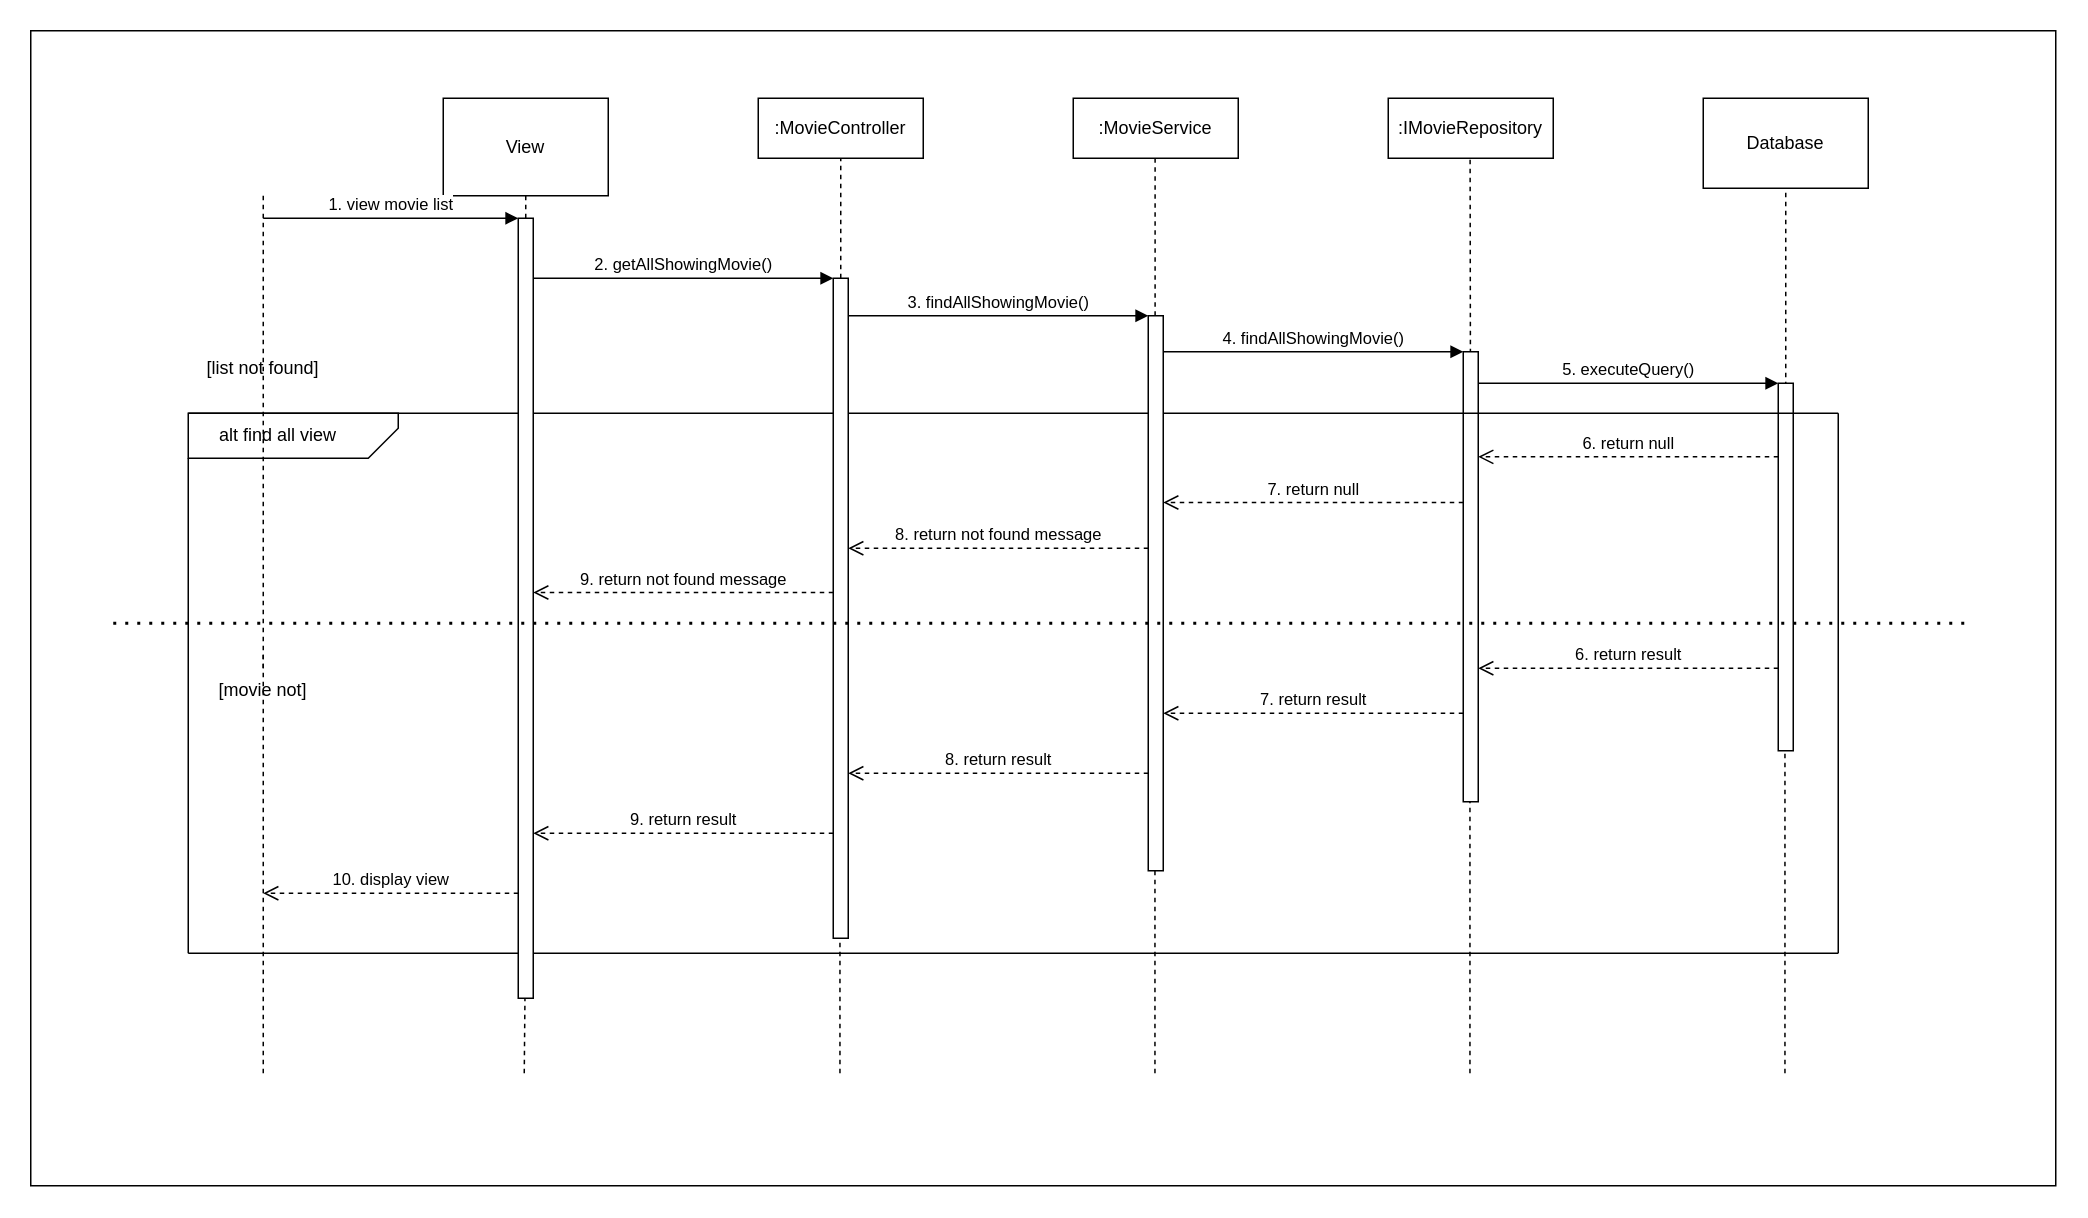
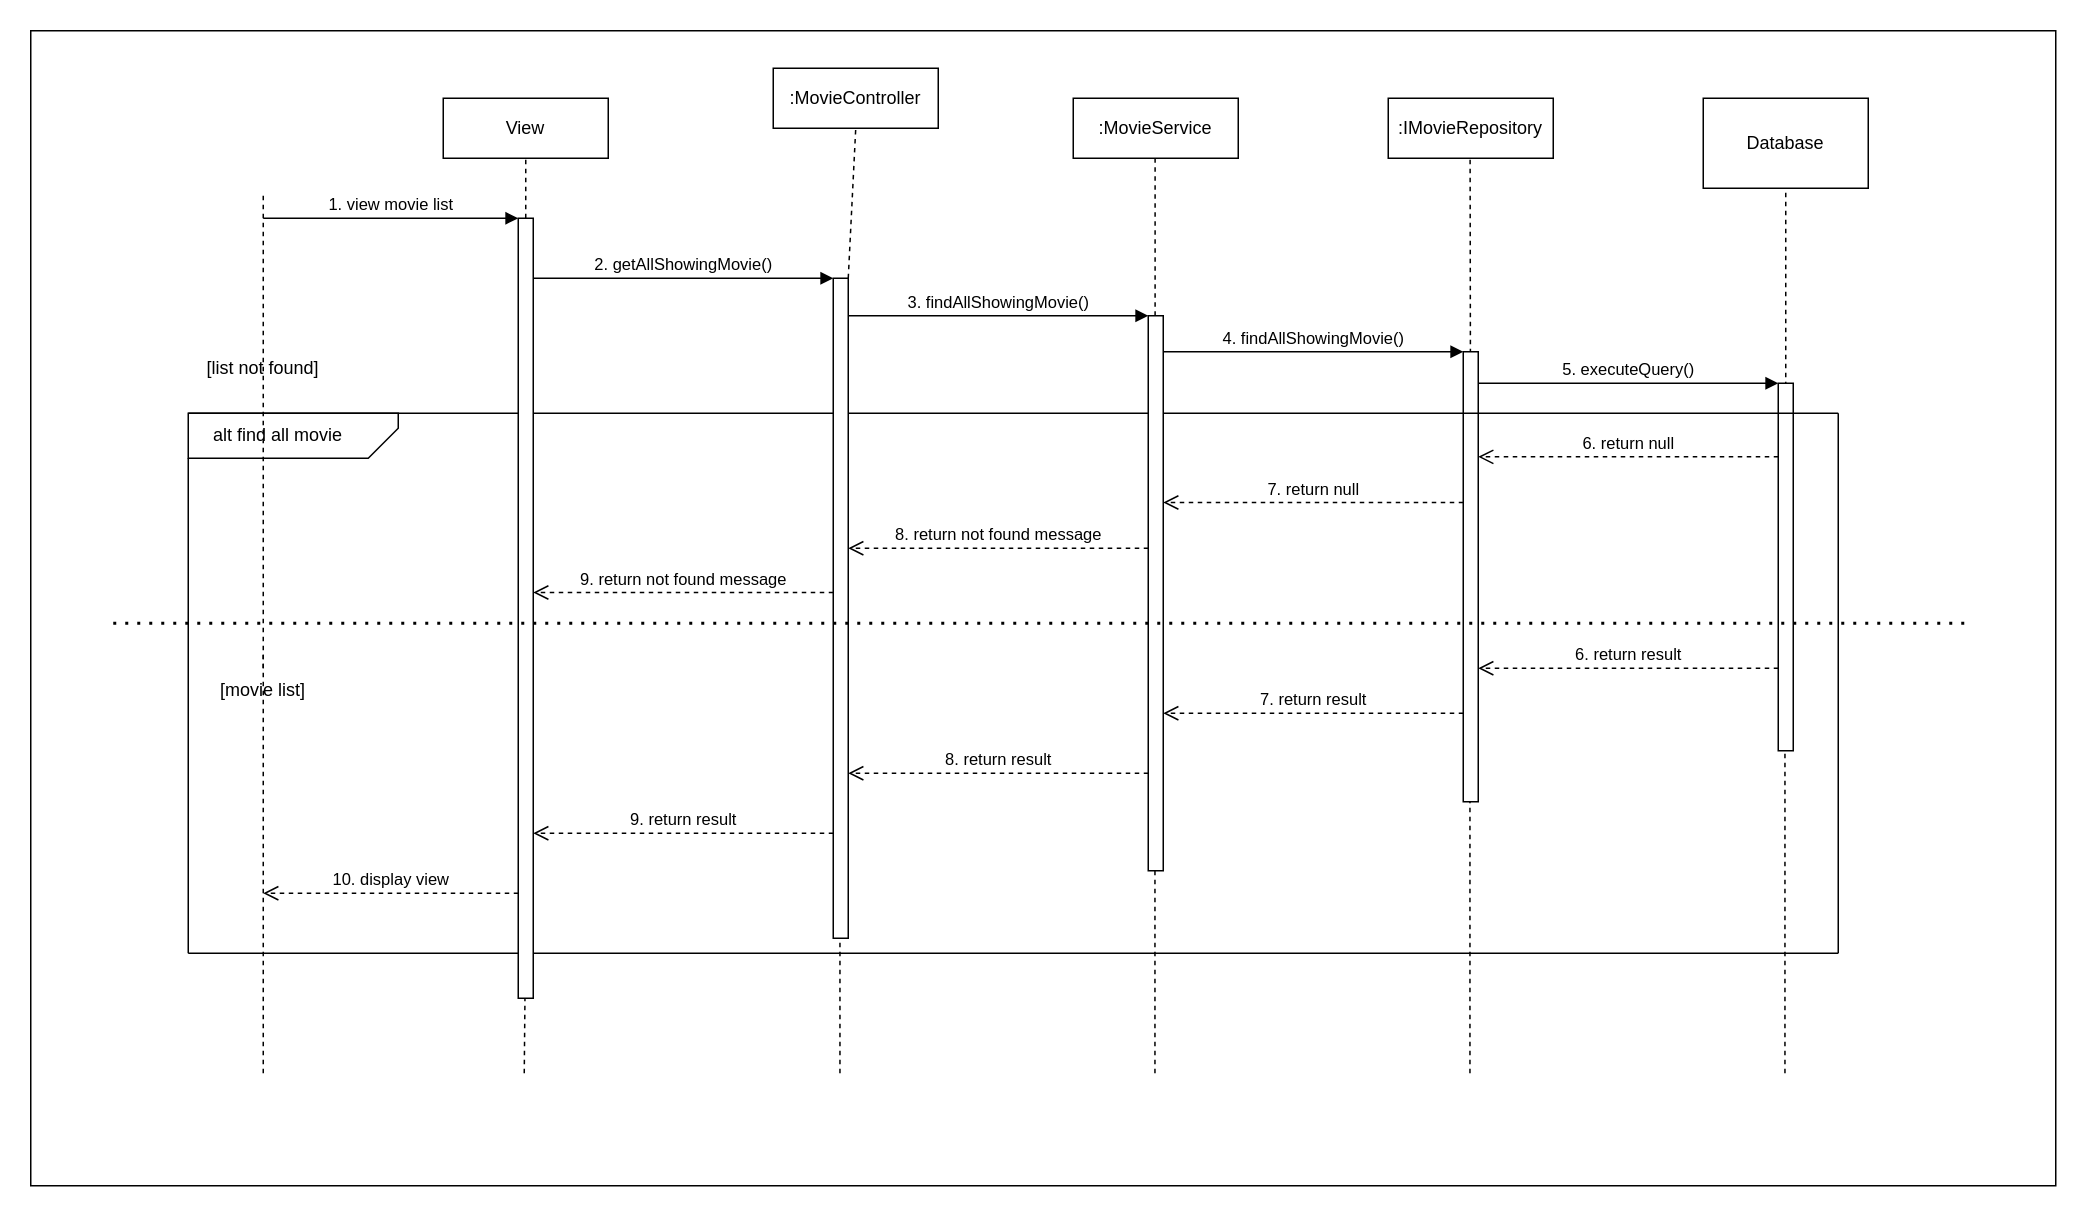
(841, 128) -> (856, 98)
(526, 147) -> (526, 128)
(278, 436) -> (278, 436)
(263, 691) -> (263, 691)
